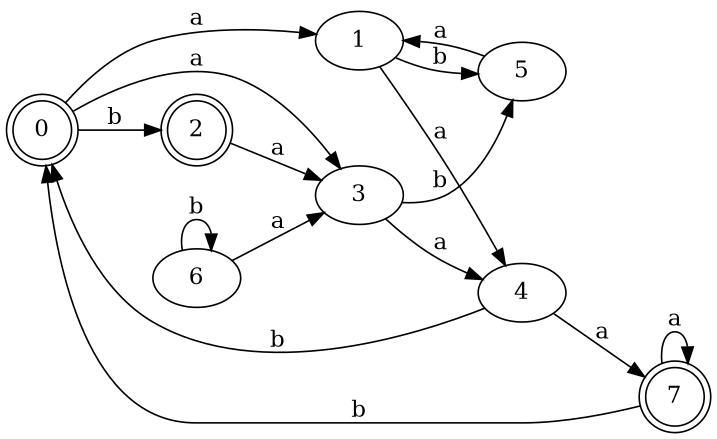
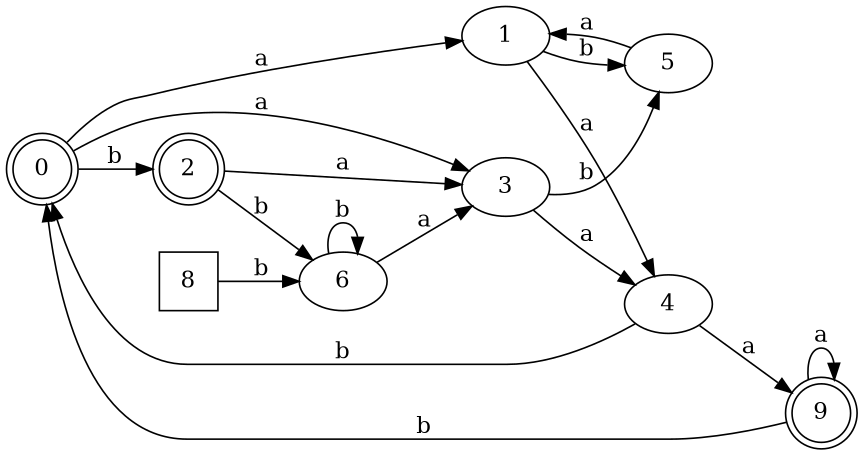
none -> (258, 220)
none -> (189, 281)
(675, 397) -> (821, 413)
